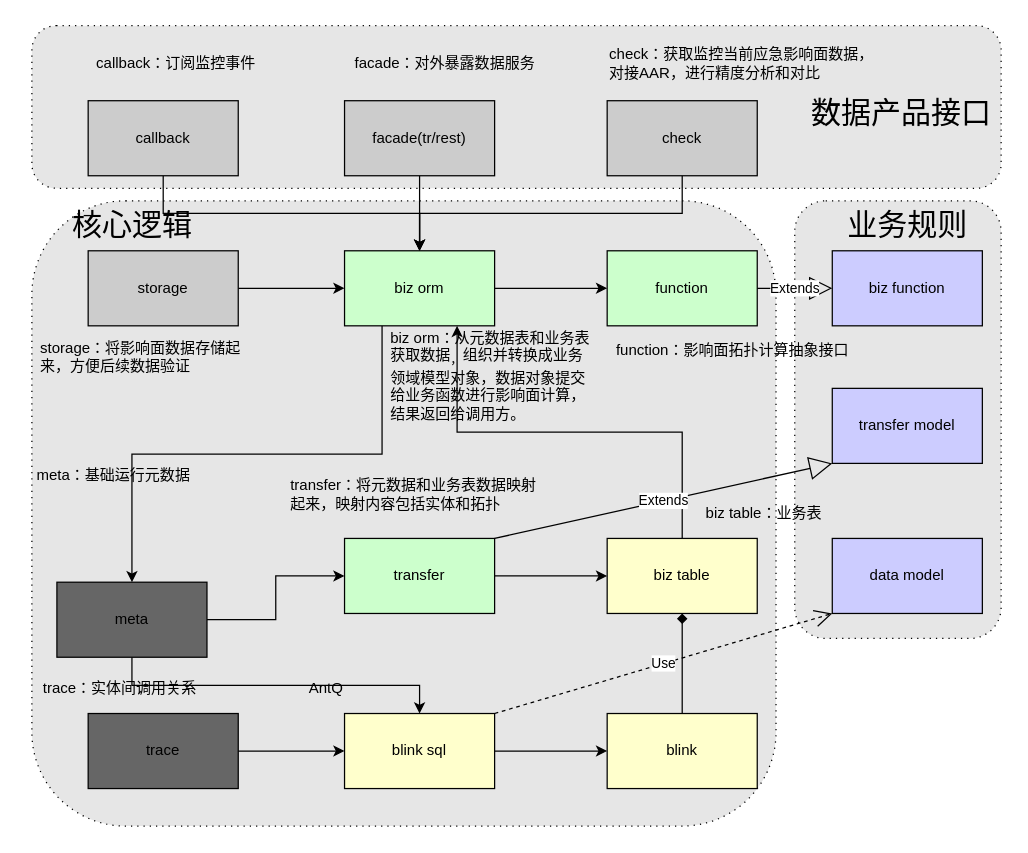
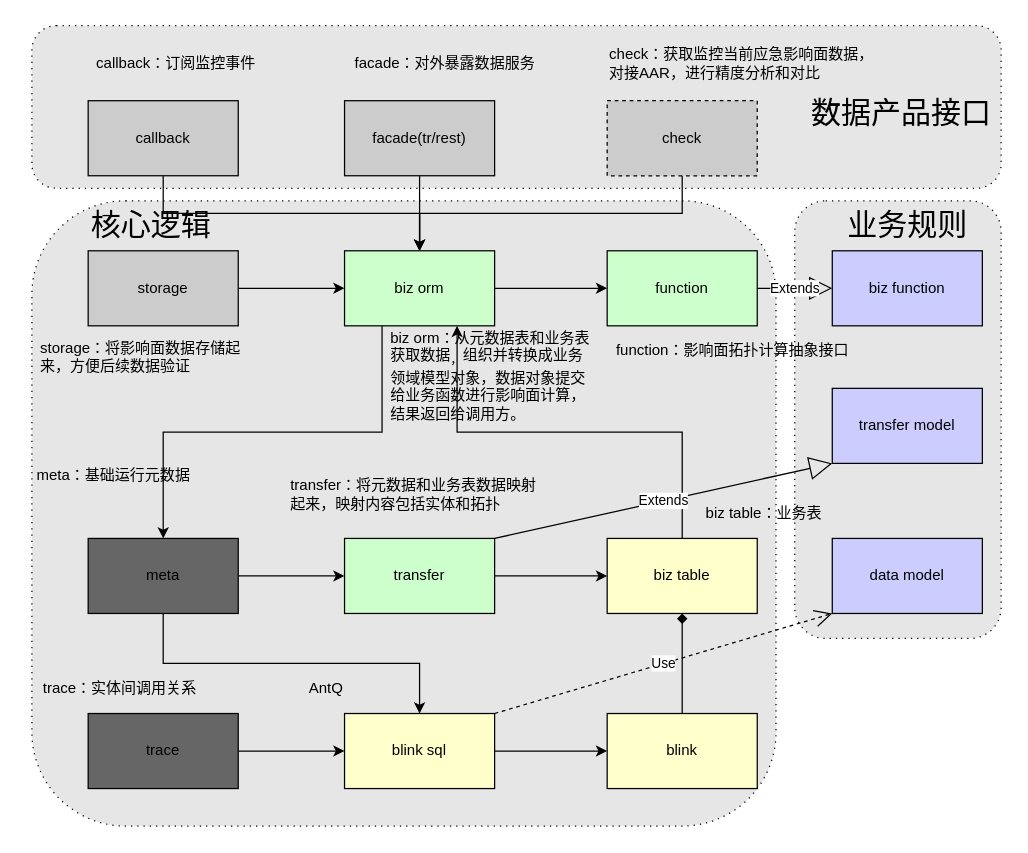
(682, 138) -> (682, 138)
(132, 226) -> (151, 226)
(132, 619) -> (163, 576)
